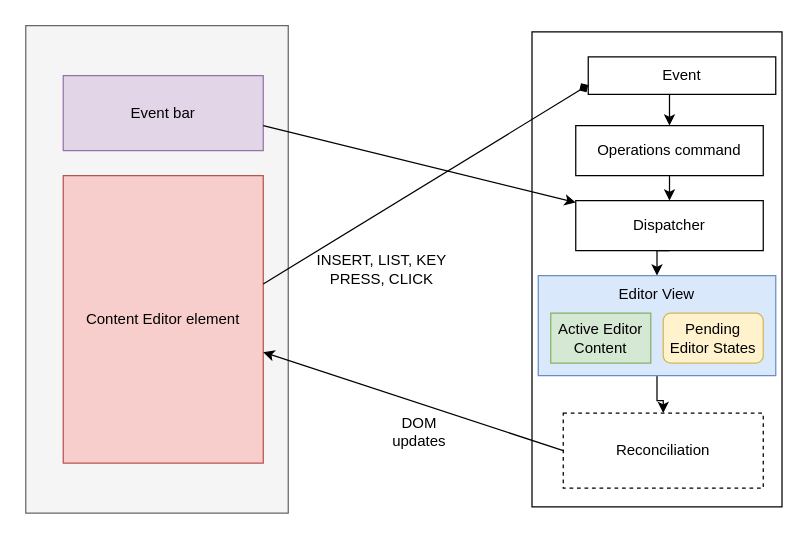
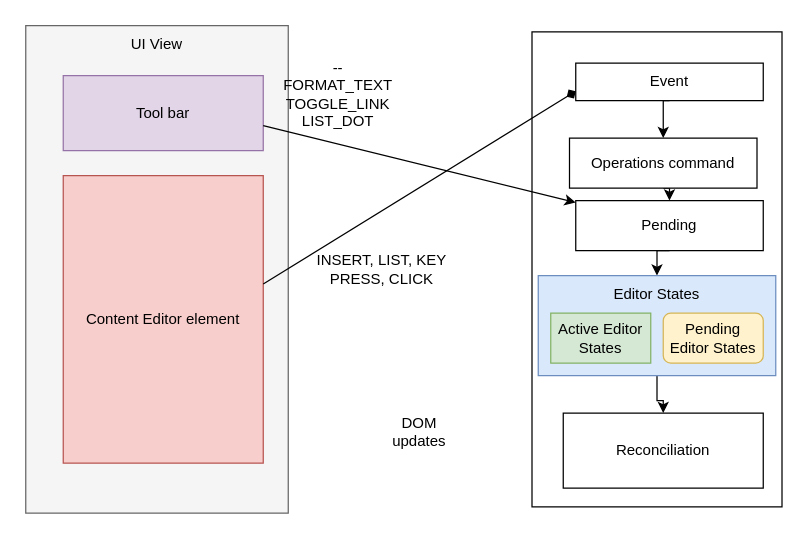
none -> (157, 44)
(682, 76) -> (669, 82)
none -> (338, 94)
(163, 113) -> (163, 113)
(669, 151) -> (663, 163)
(669, 226) -> (669, 226)
(657, 294) -> (657, 294)
(601, 338) -> (601, 338)
(417, 403) -> none
(663, 451) -> (663, 451)
